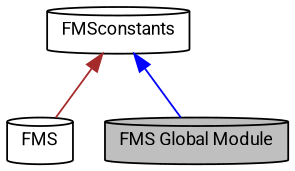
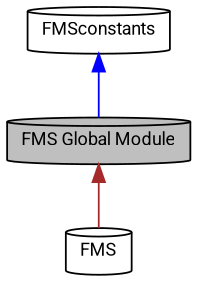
(74, 93) -> (99, 205)
